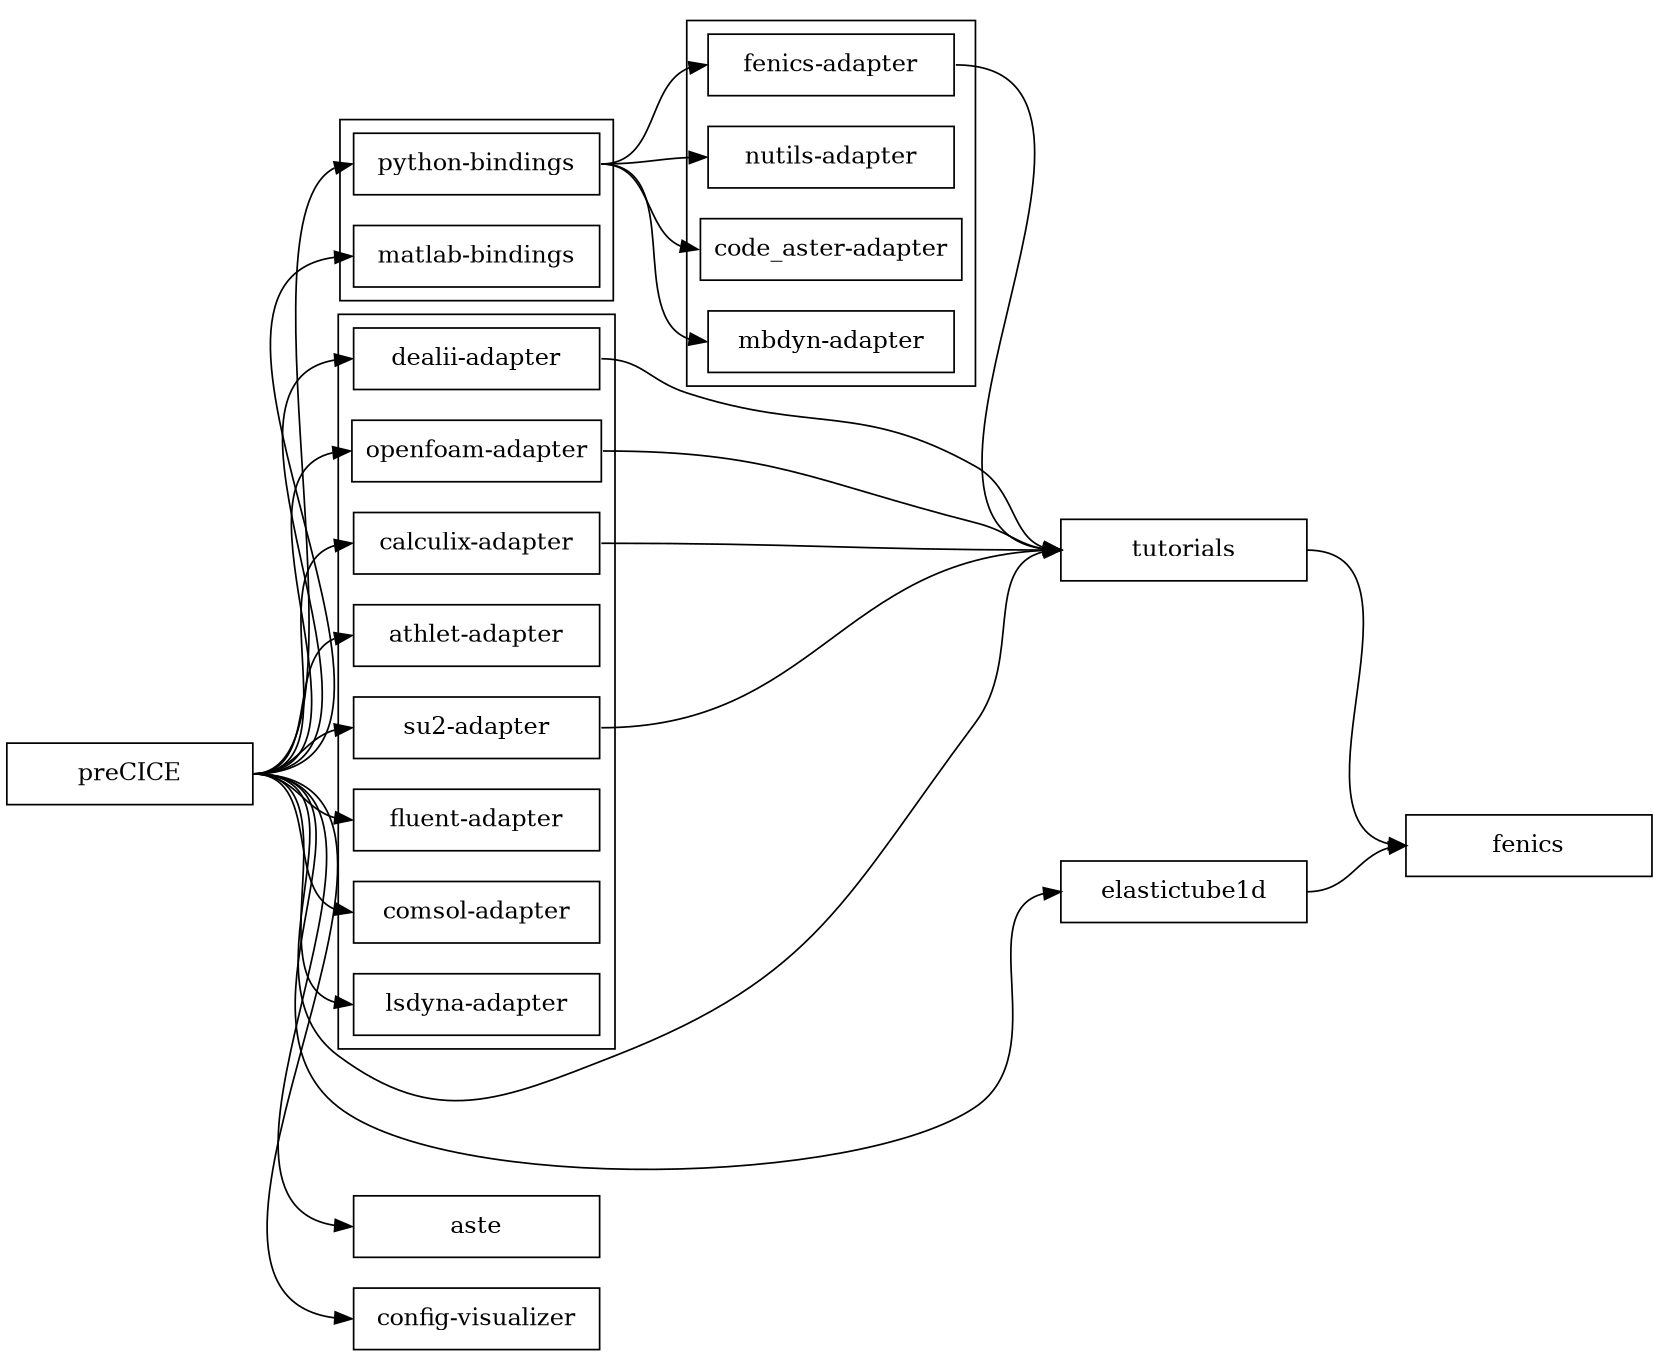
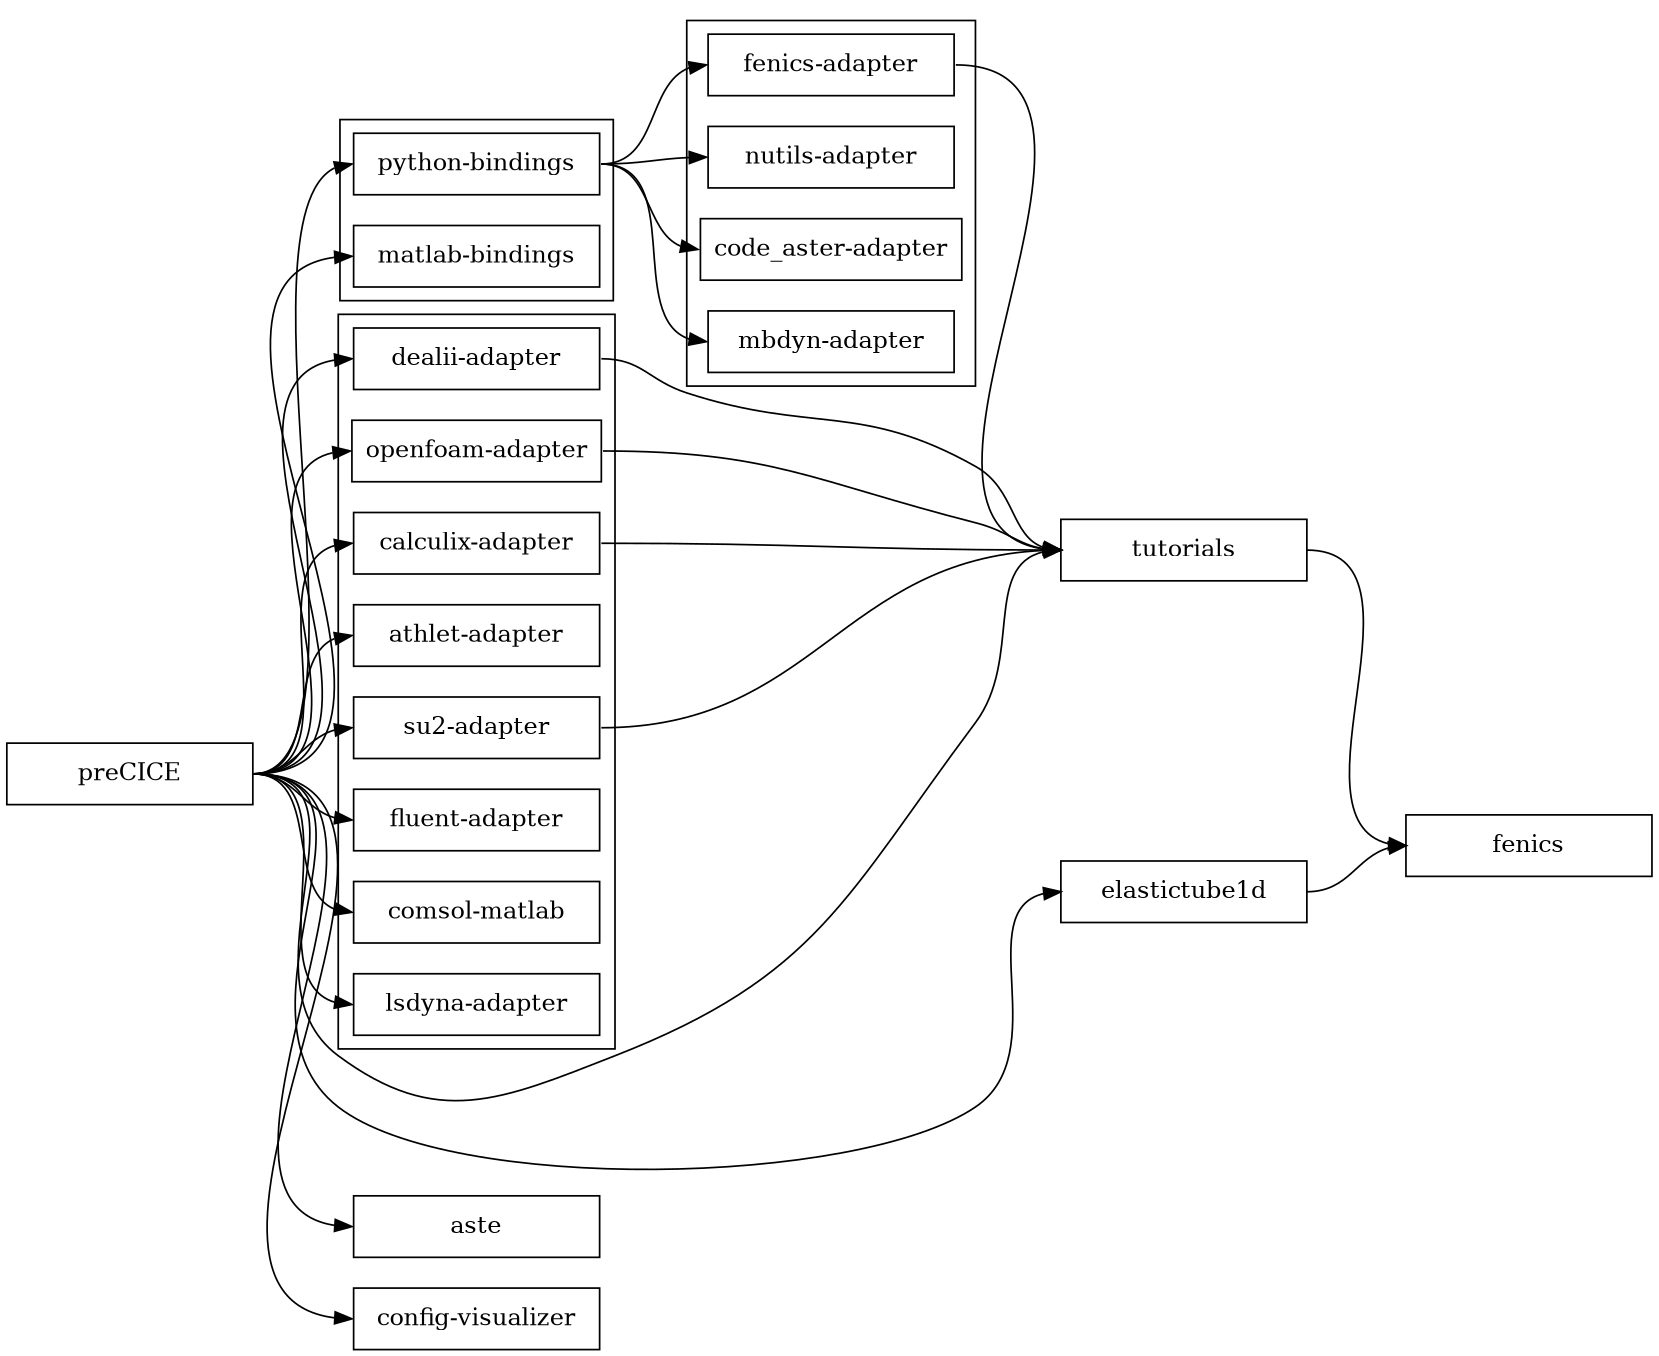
(477, 912) -> (477, 912)
